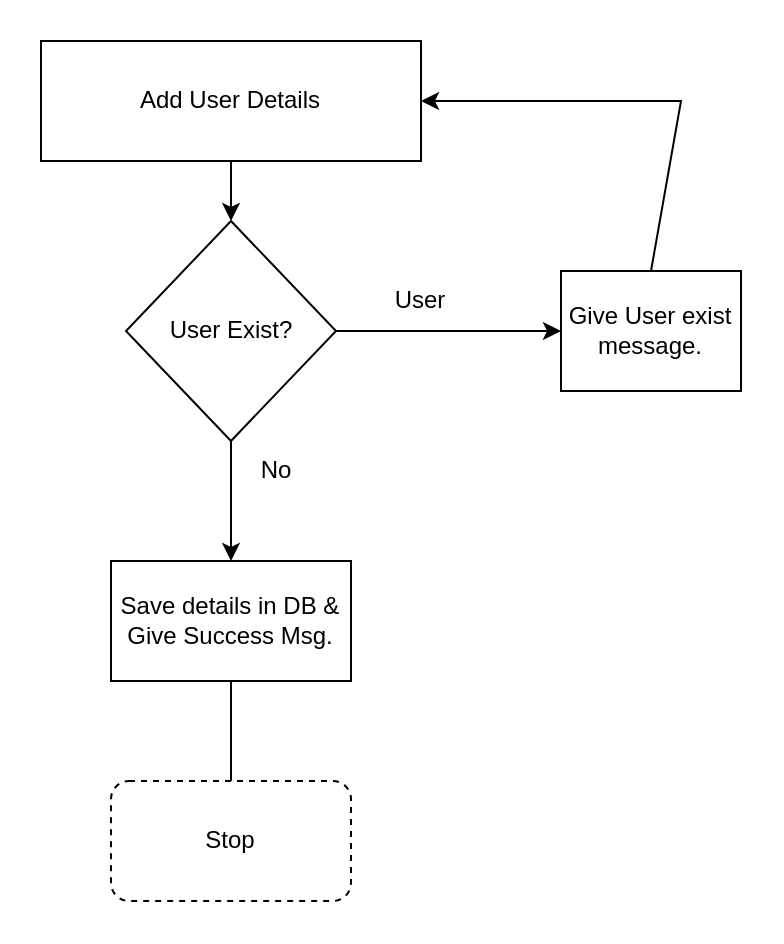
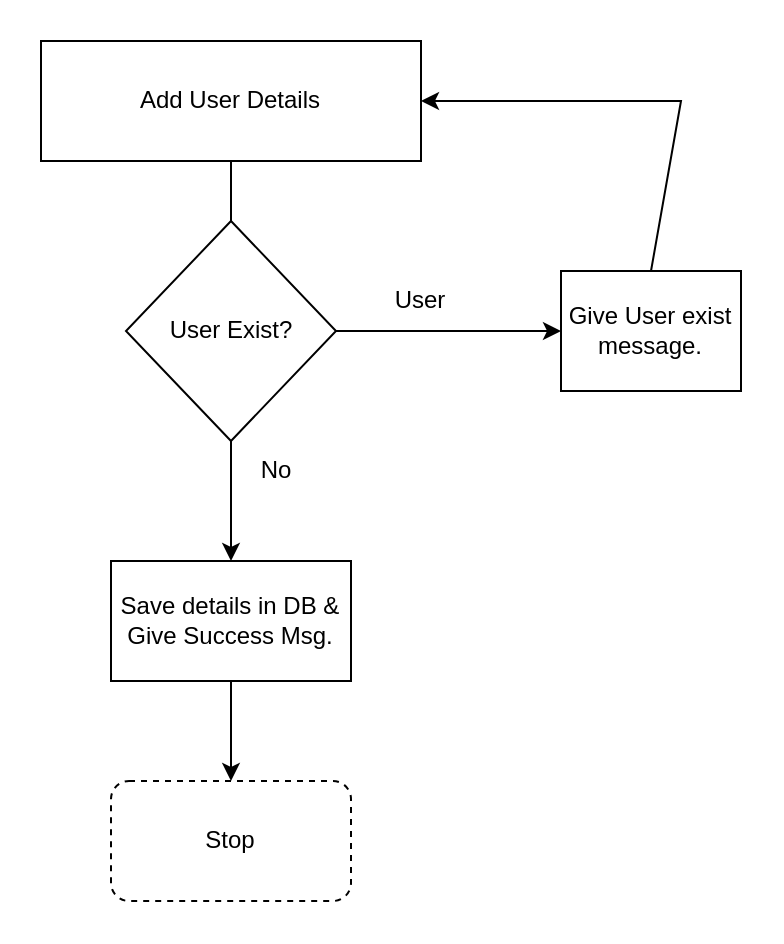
(231, 206) -> (231, 211)
(231, 772) -> (231, 766)
